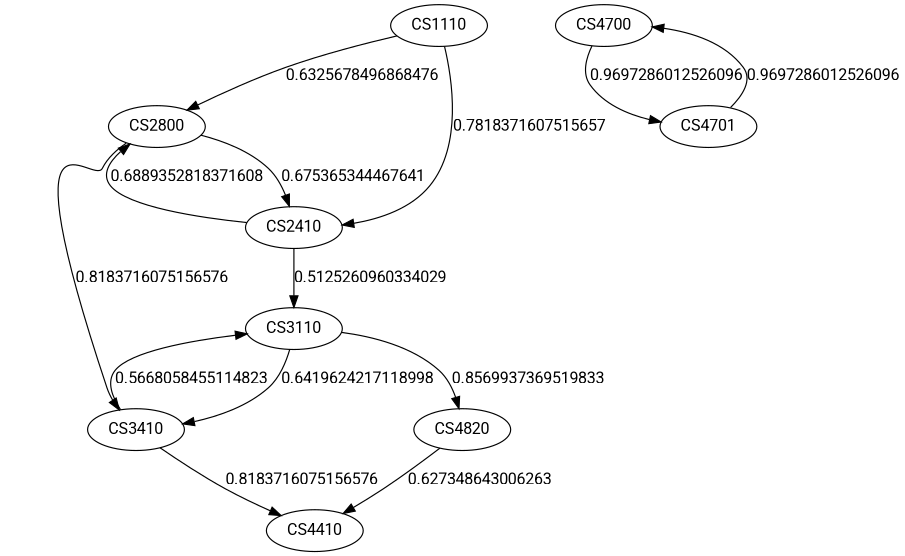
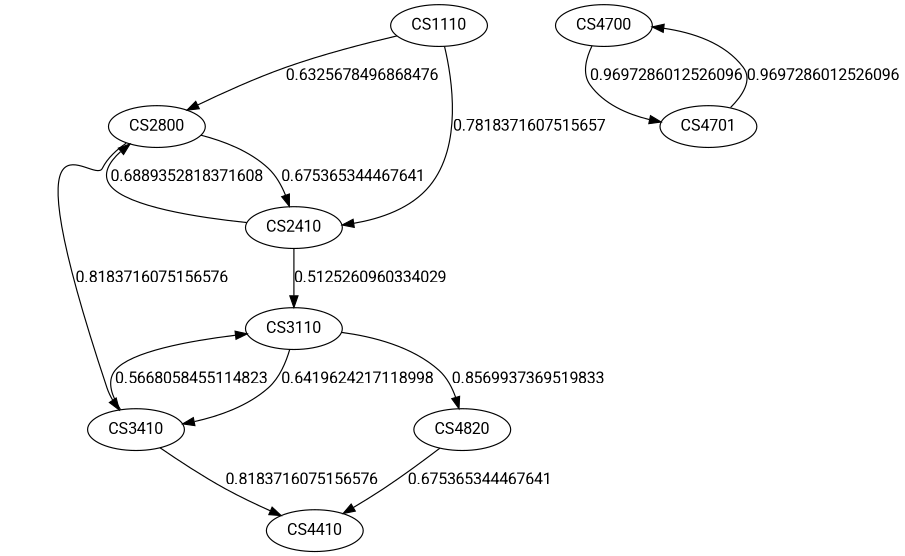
(480, 480) -> (480, 480)
